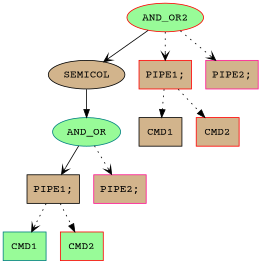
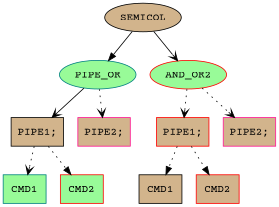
(129, 44) -> (163, 43)
(87, 132) -> (98, 75)
